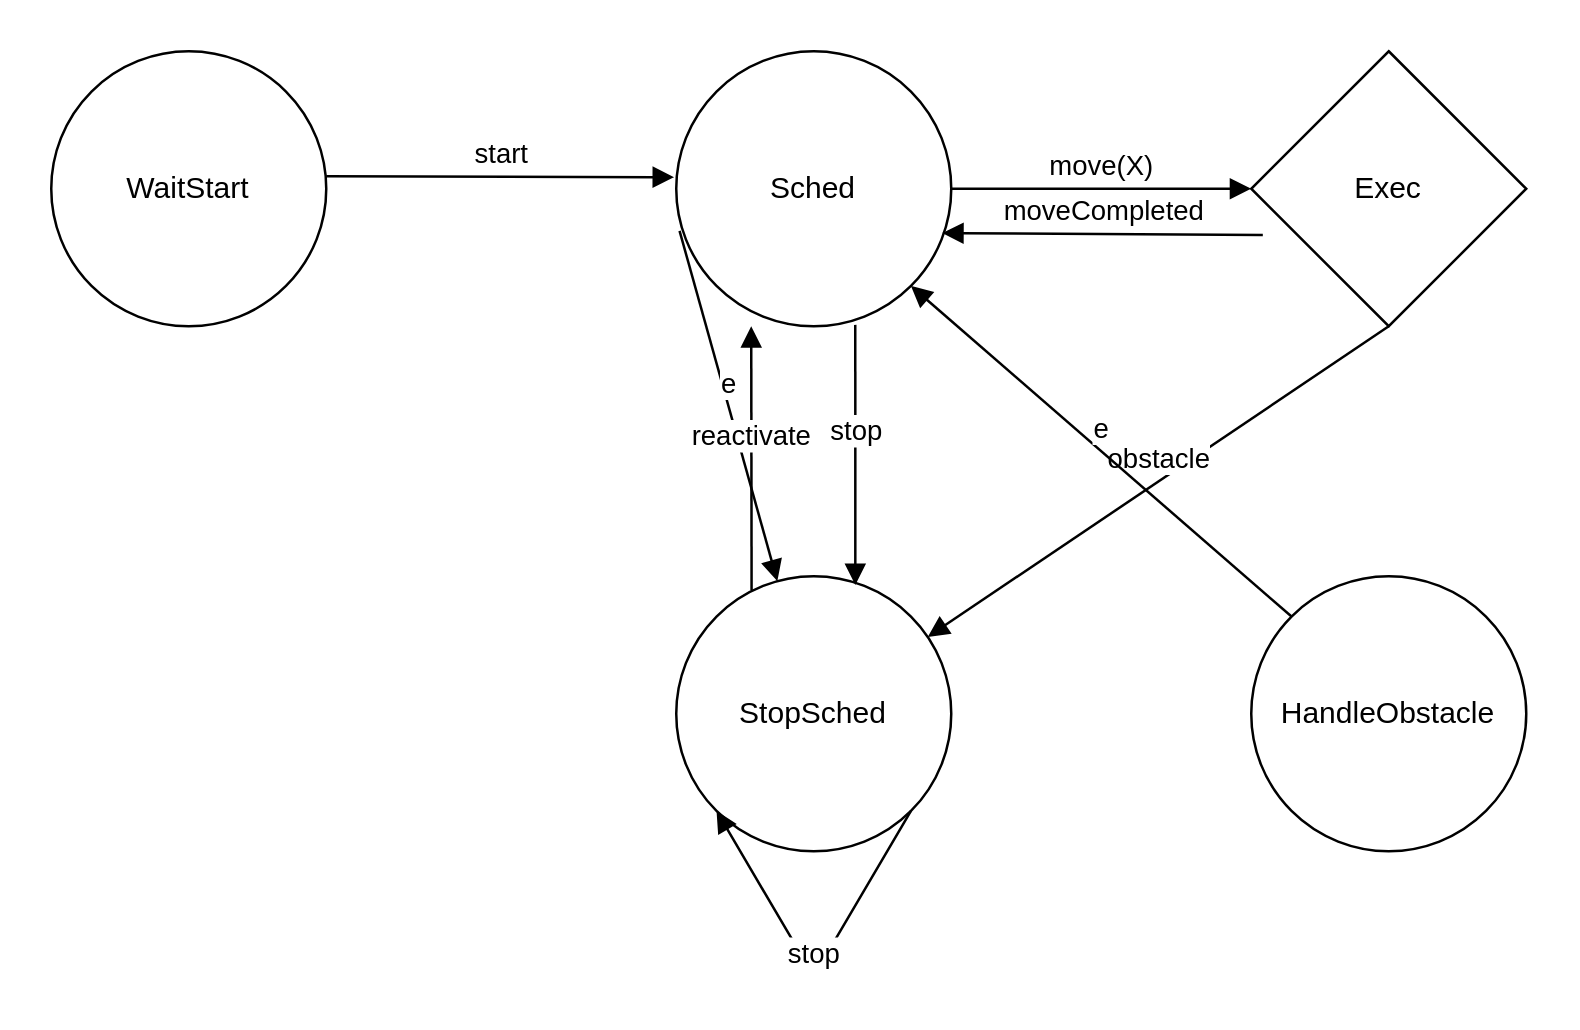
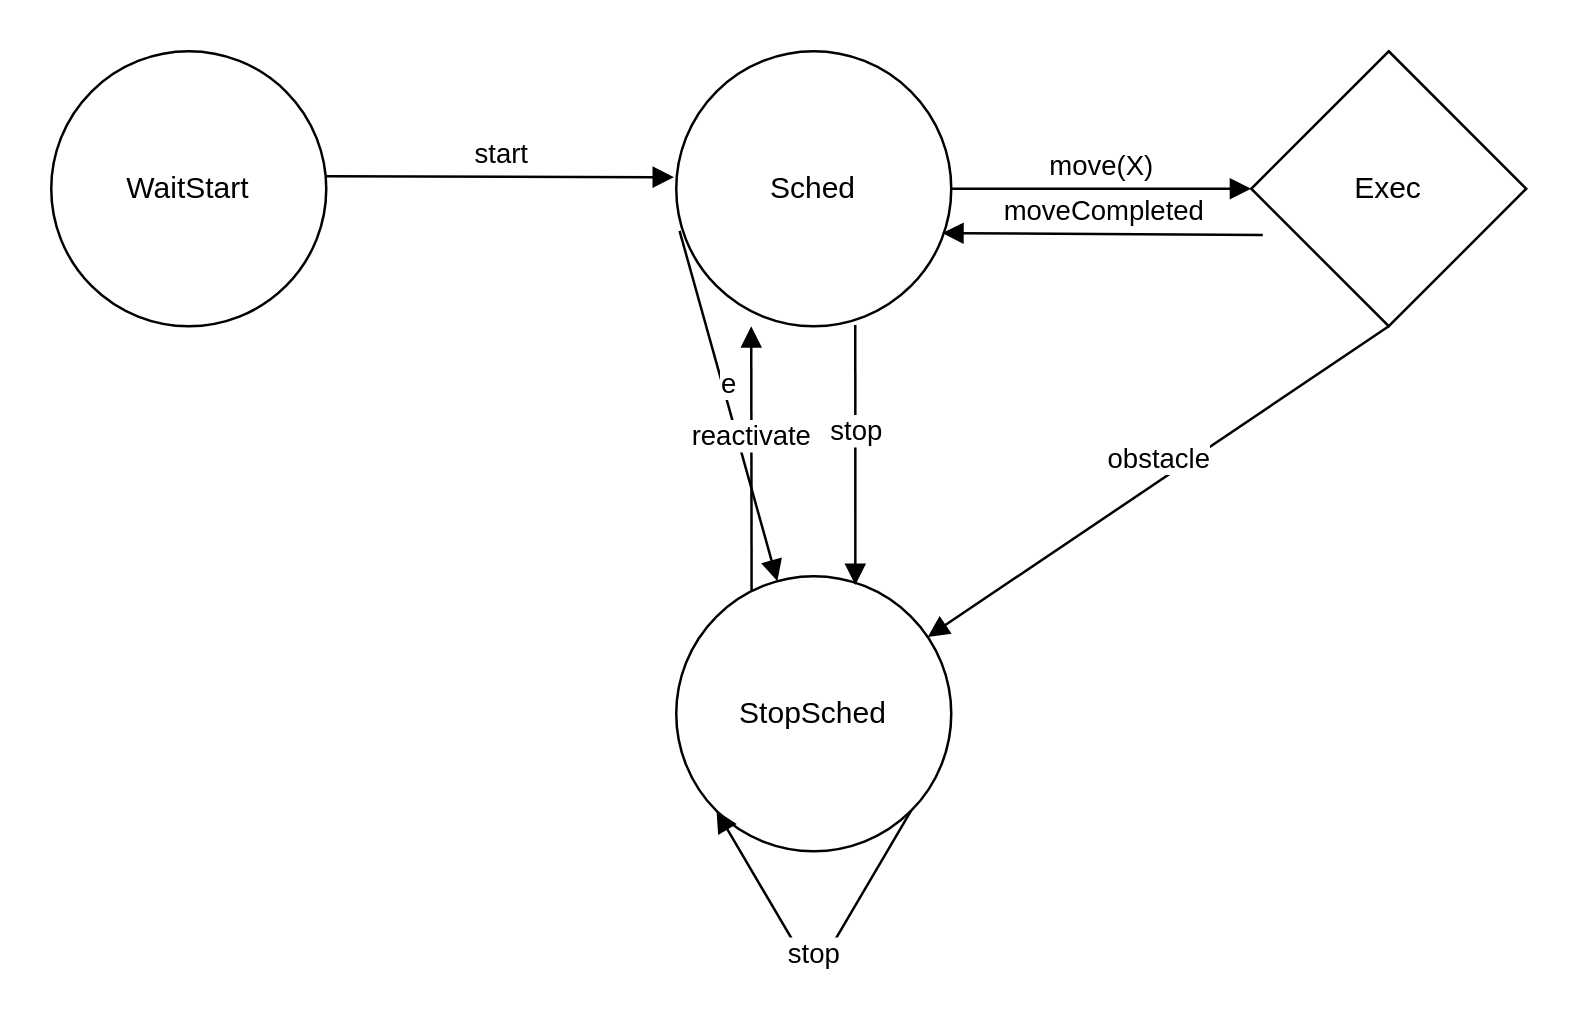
(1034, 393) -> none
(1389, 714) -> none
